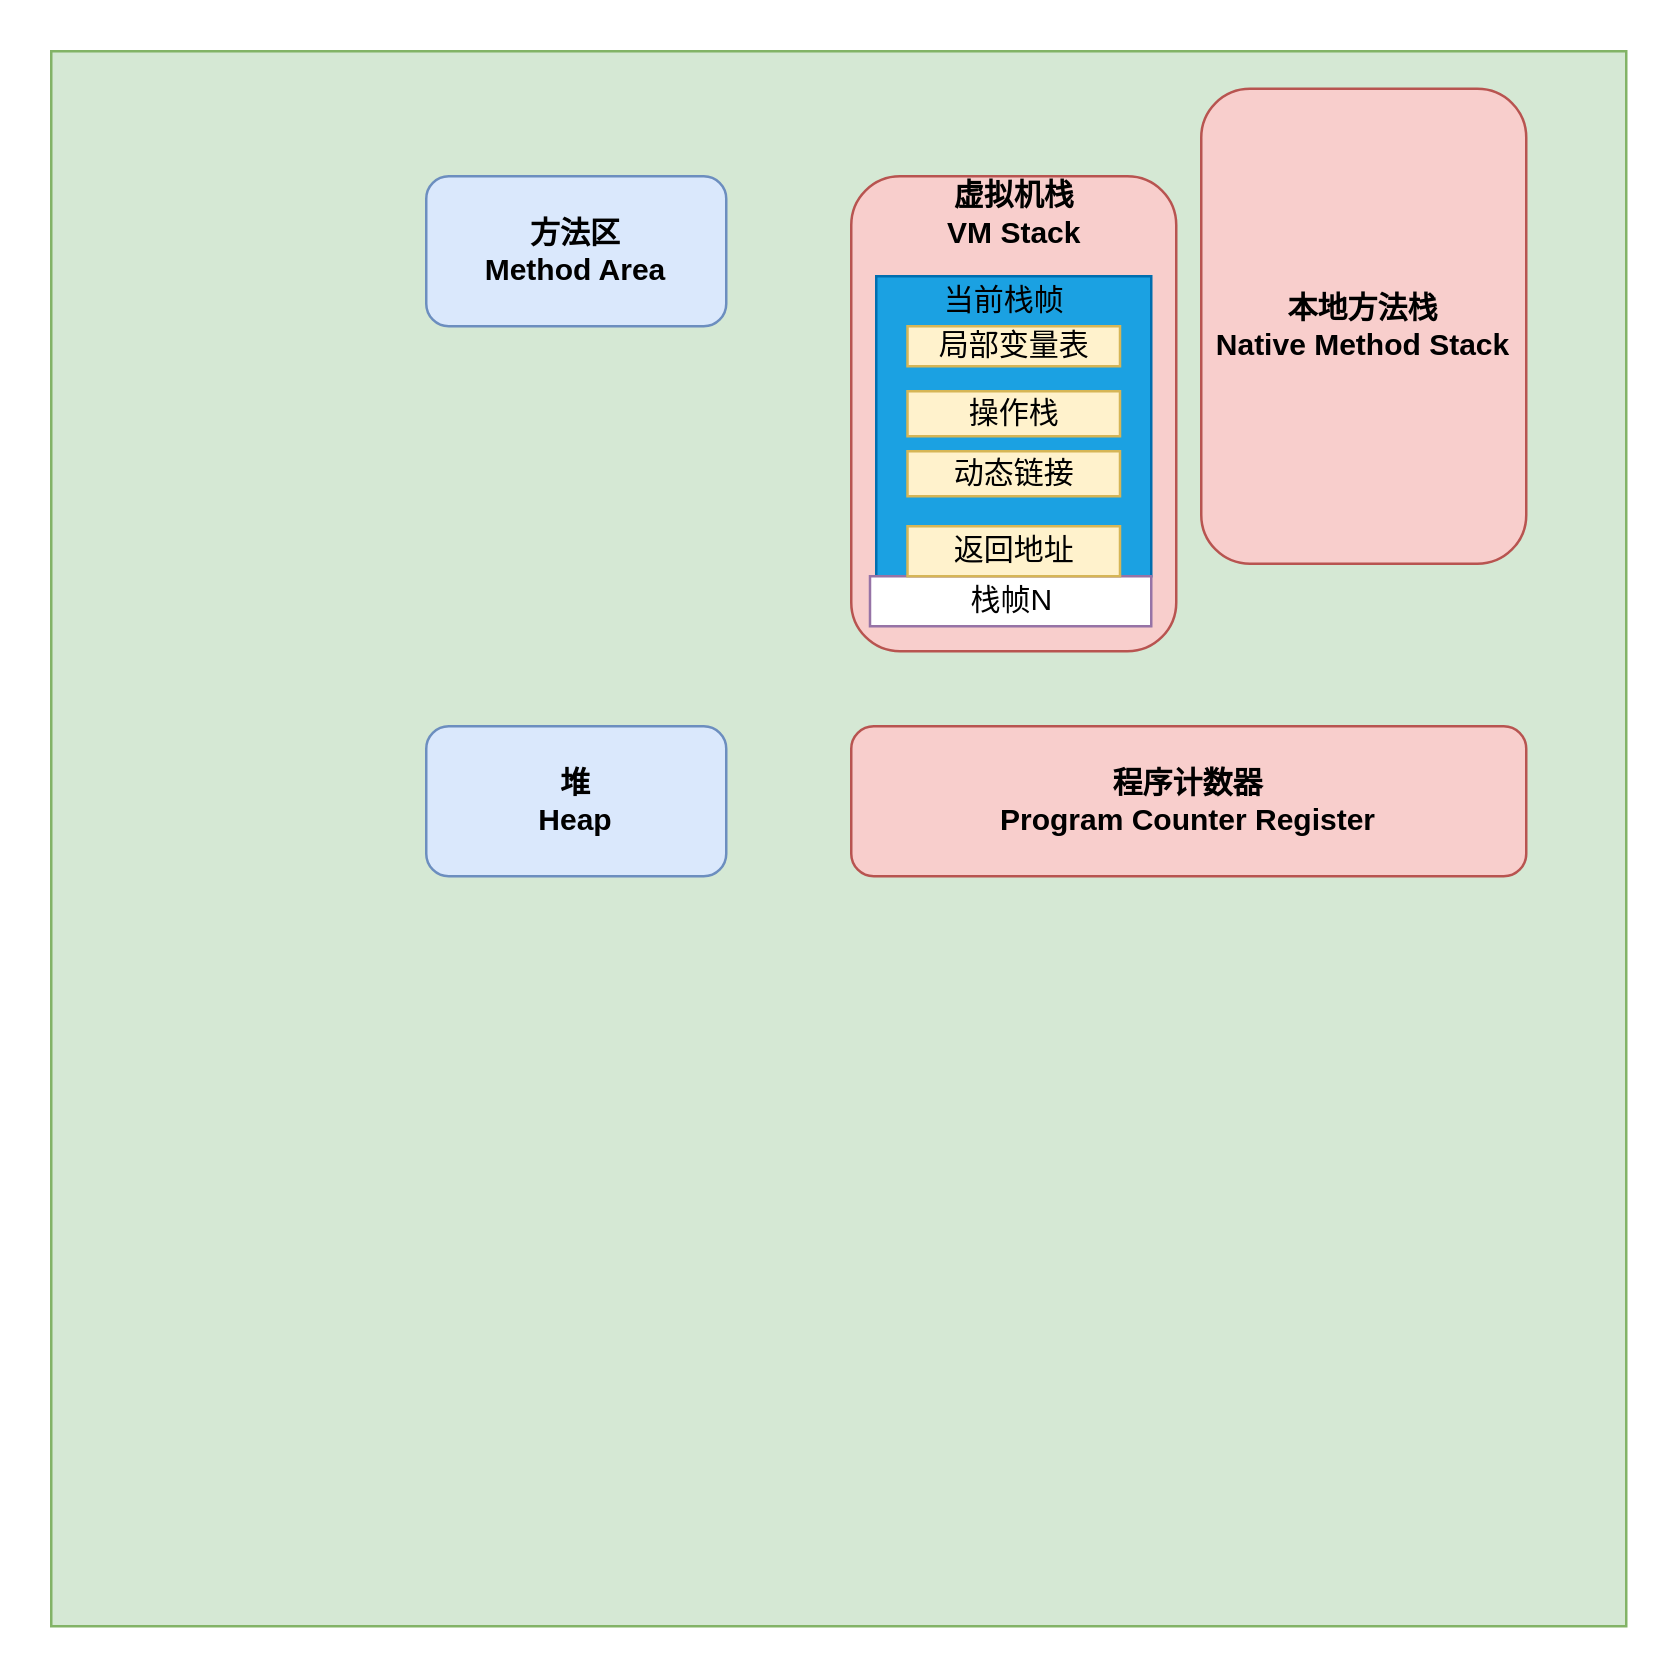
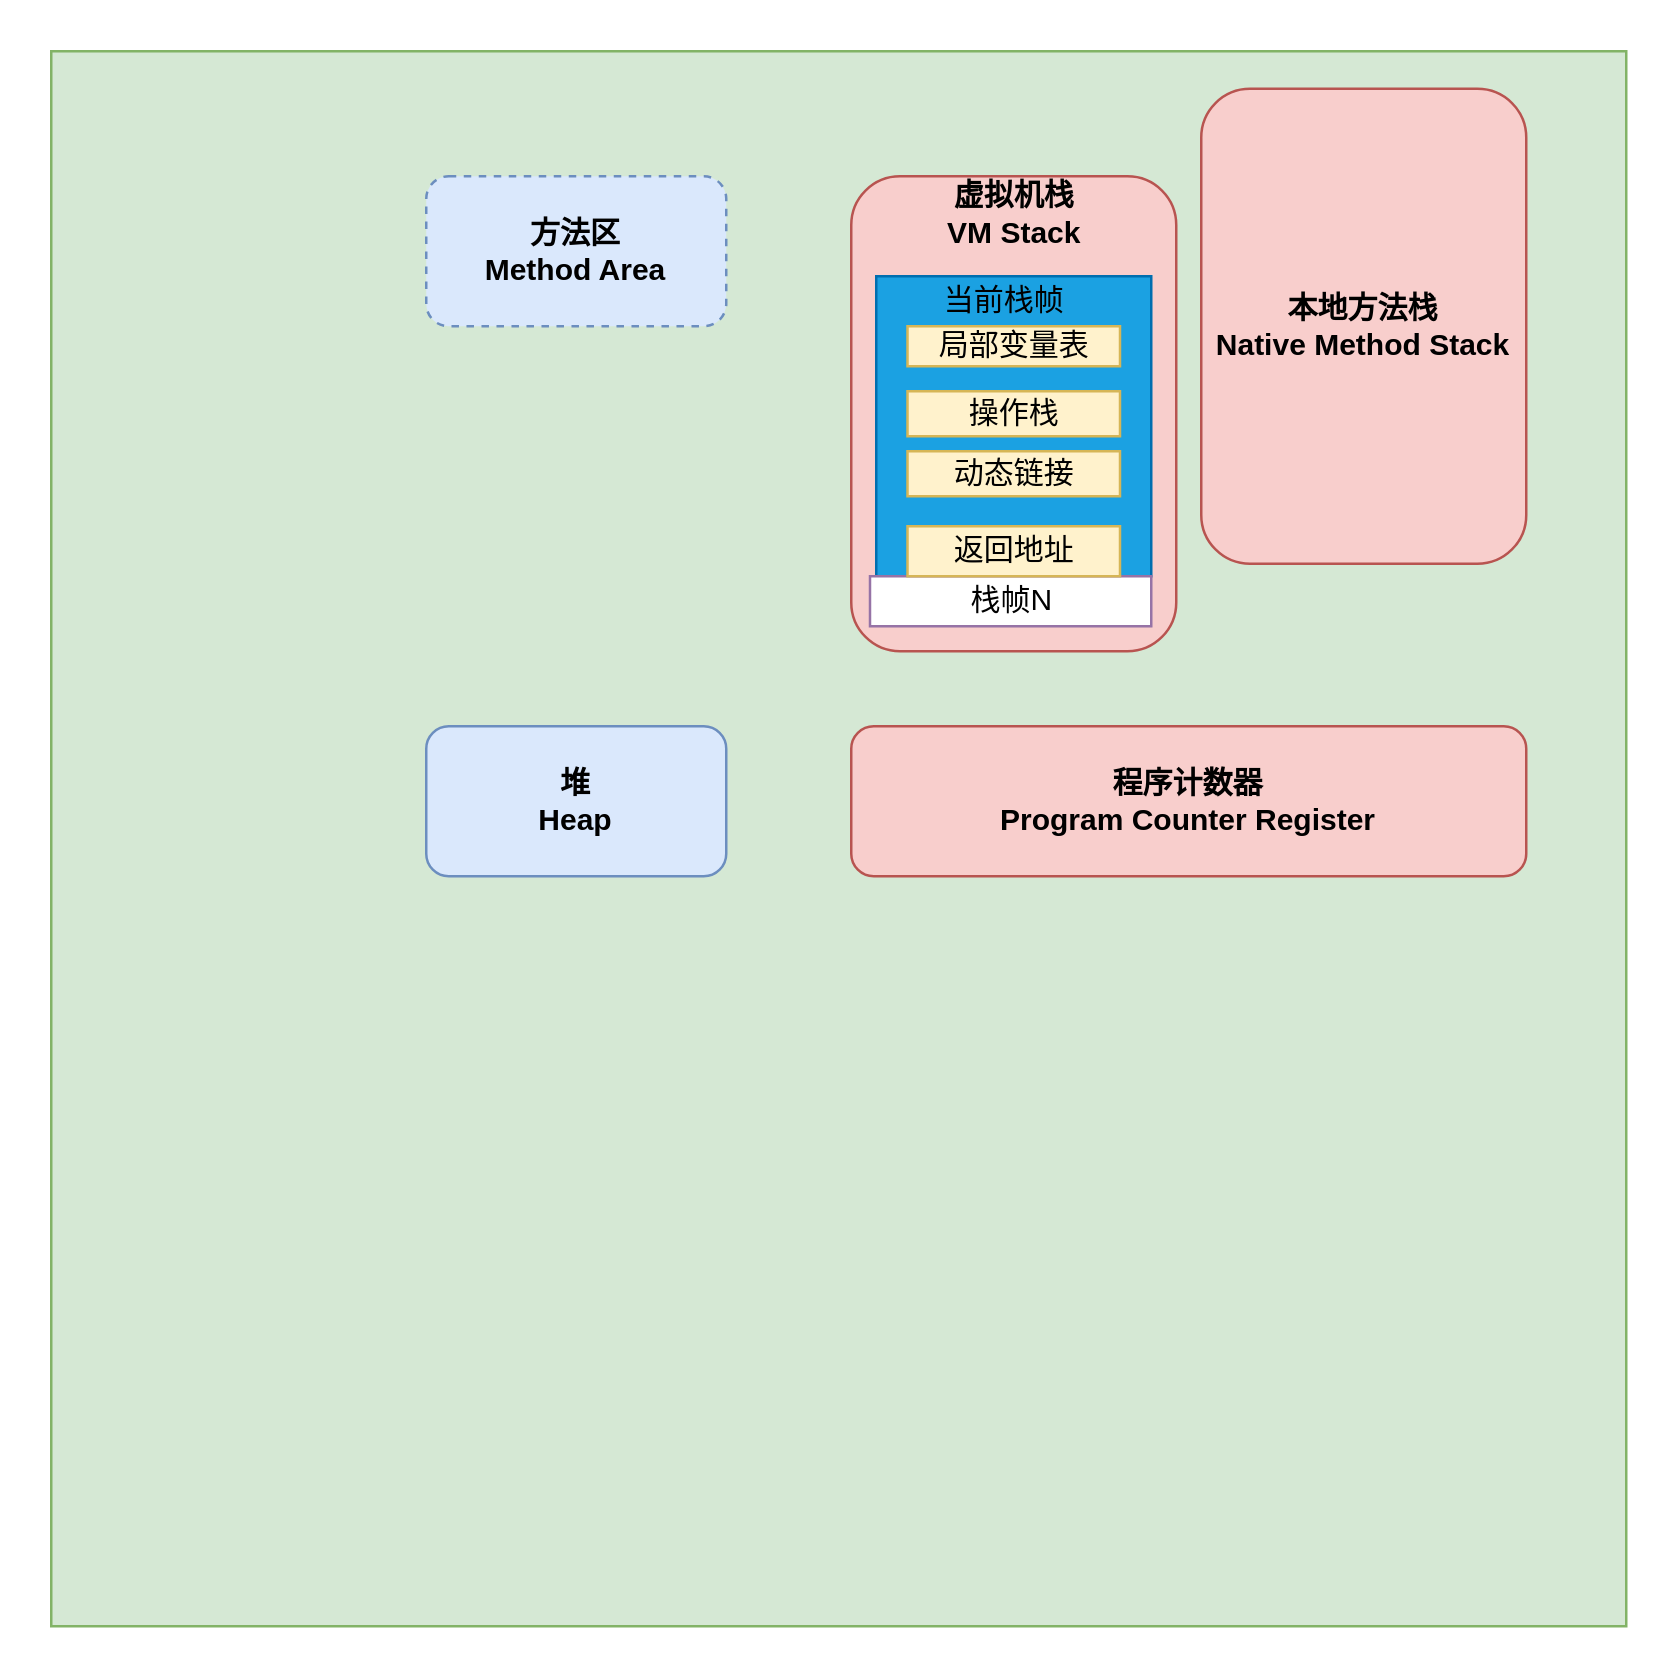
(576, 251) -> (576, 251)
